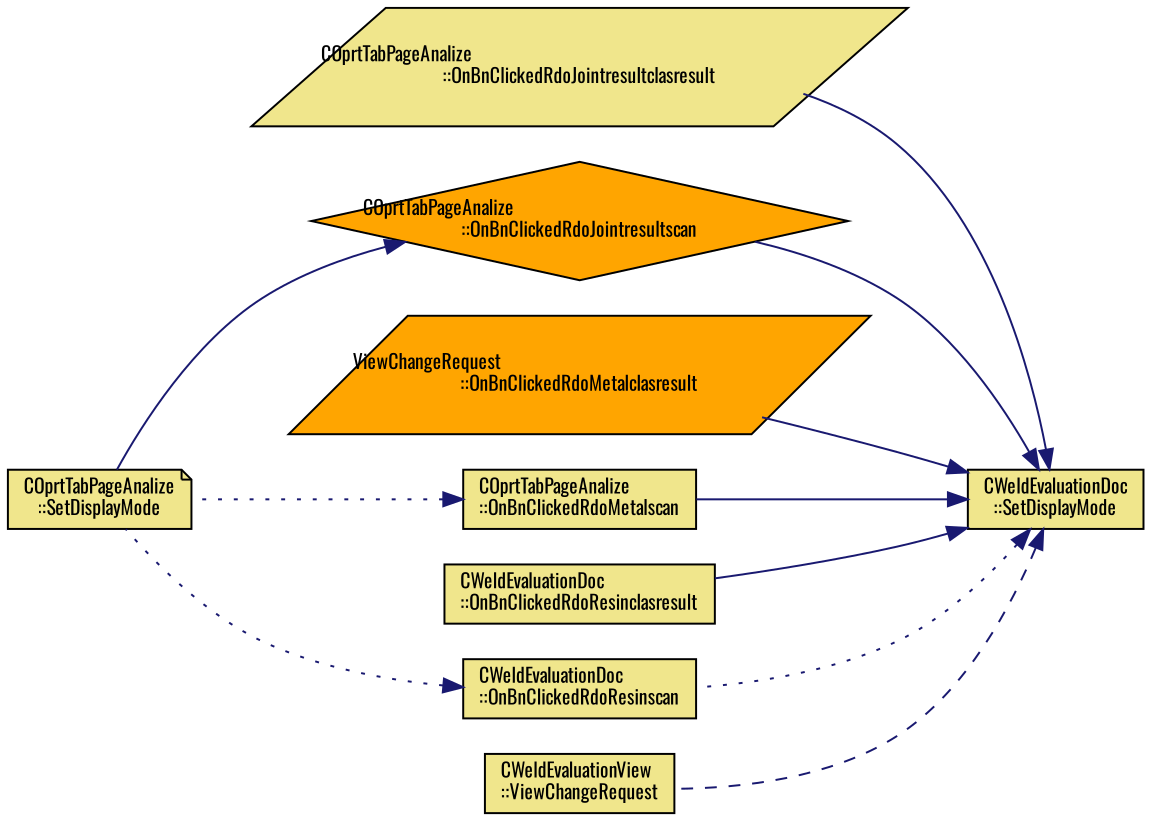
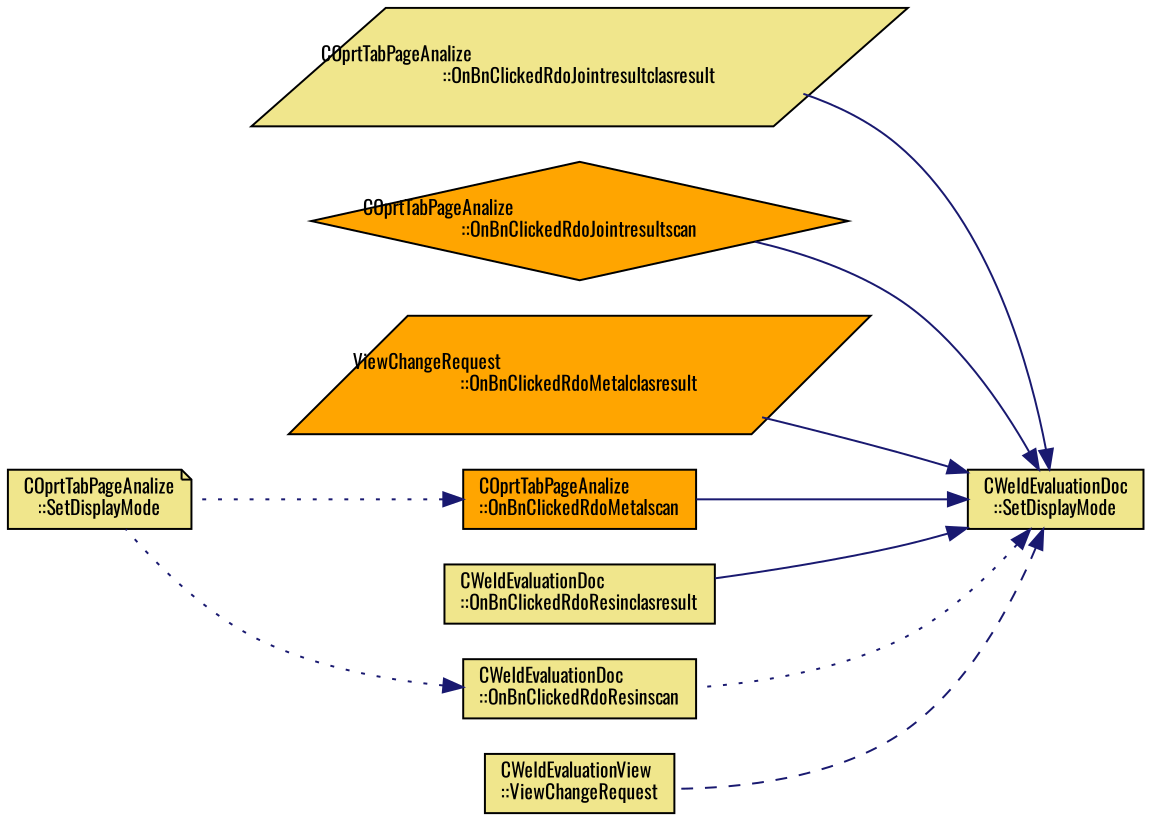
(226, 327) -> none
(580, 499) -> (580, 499)
